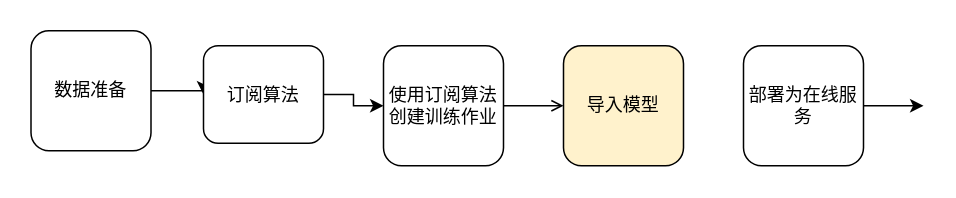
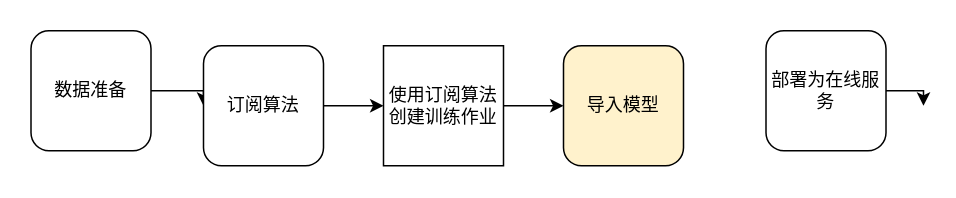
(263, 95) -> (263, 106)
(443, 106) -> (443, 106)
(554, 106) -> (552, 106)
(803, 106) -> (826, 91)
